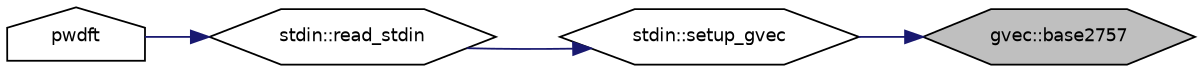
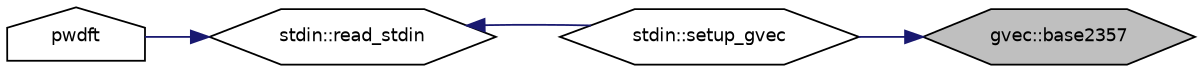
(1059, 37) -> (1059, 37)
(520, 49) -> (538, 25)
